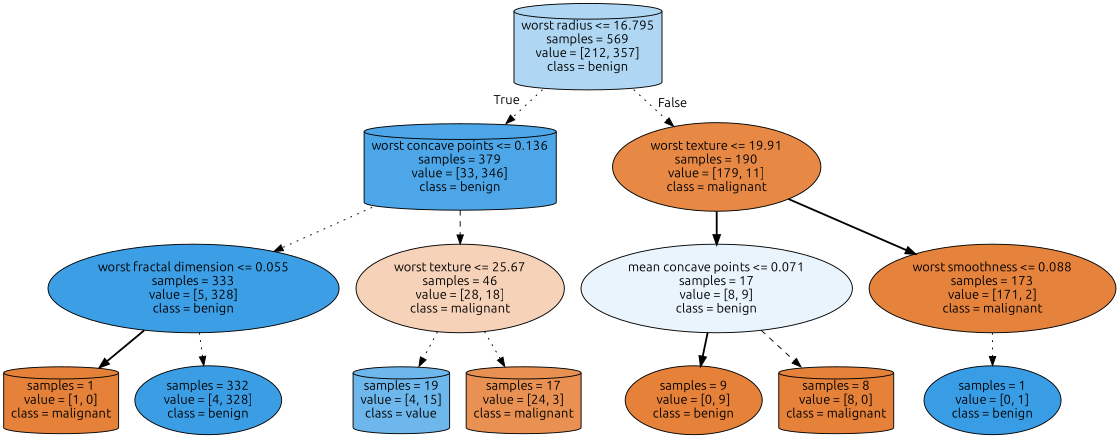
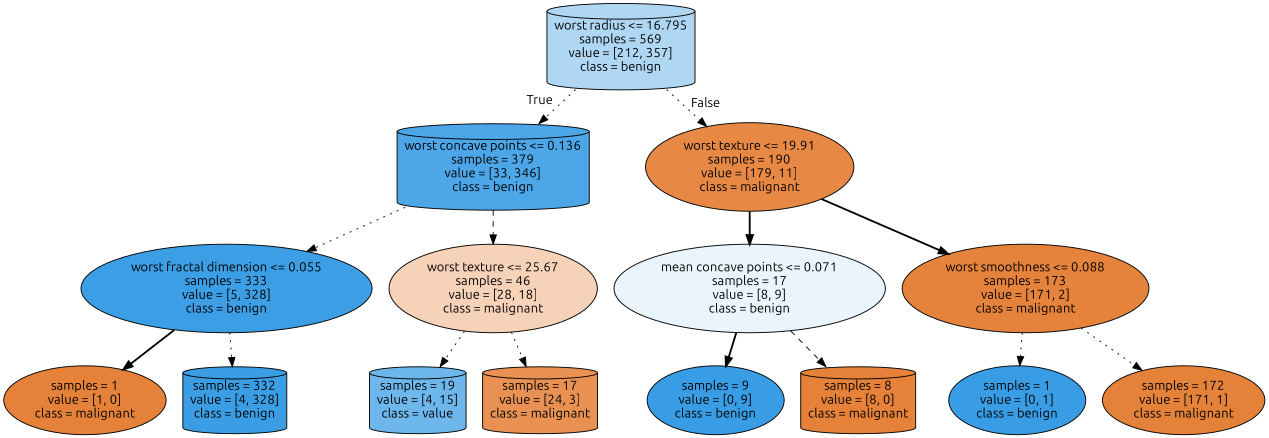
(61, 400) -> (85, 400)
(208, 400) -> (235, 400)
(694, 400) -> (716, 400)
none -> (1184, 400)
